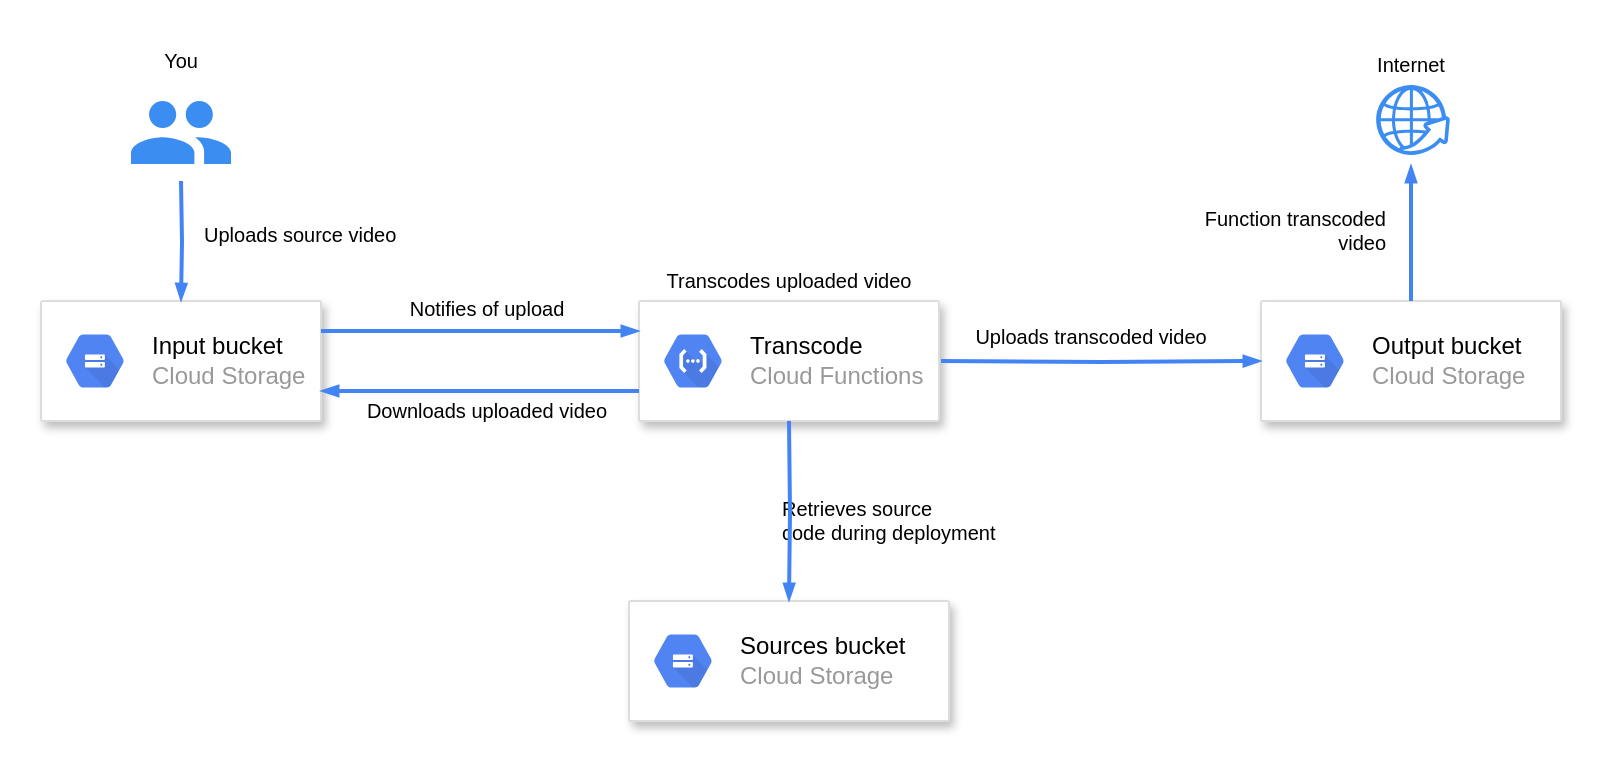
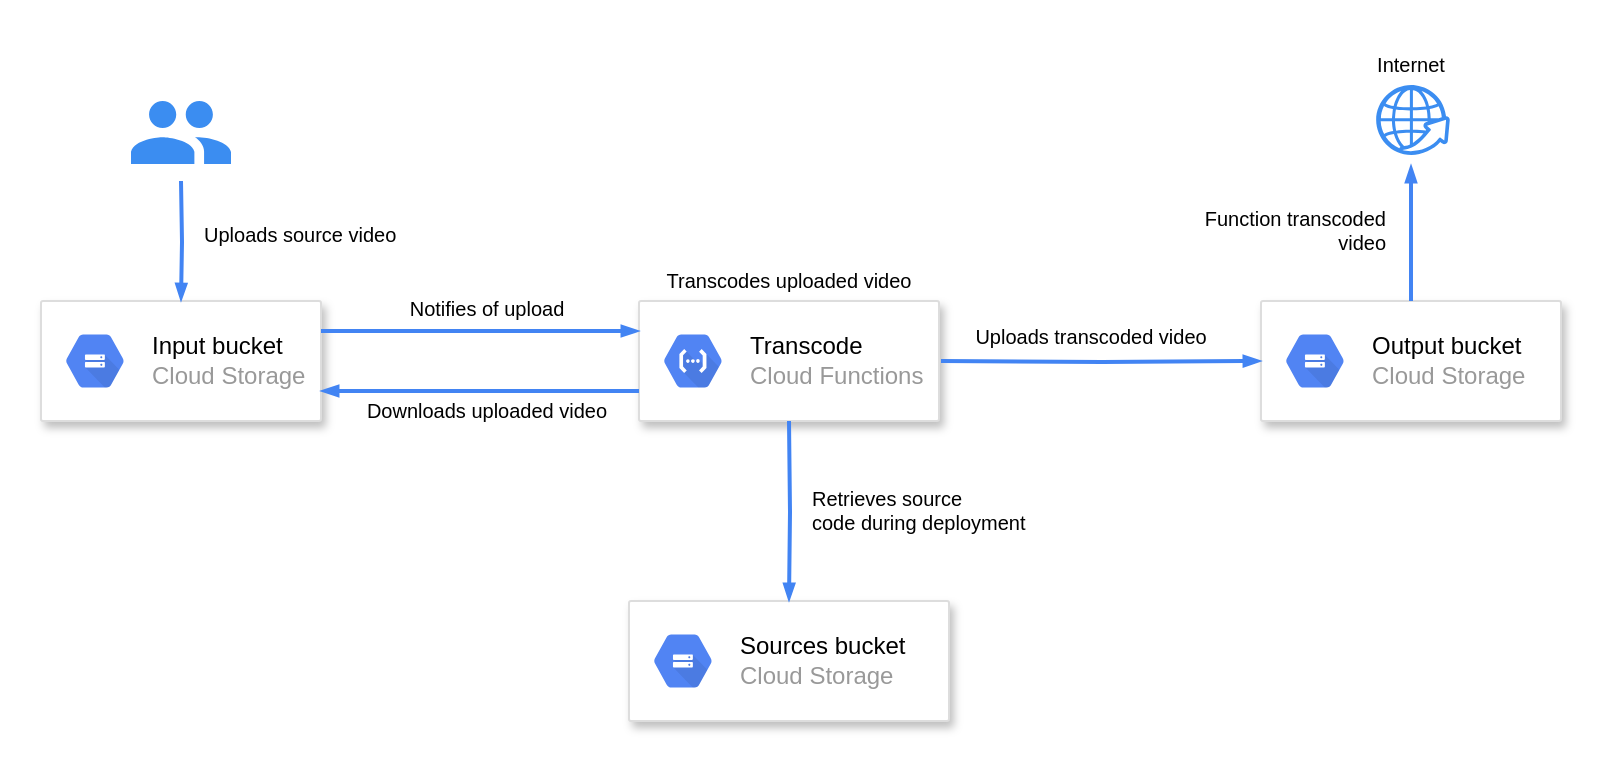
(181, 61) -> none
(899, 521) -> (929, 511)
